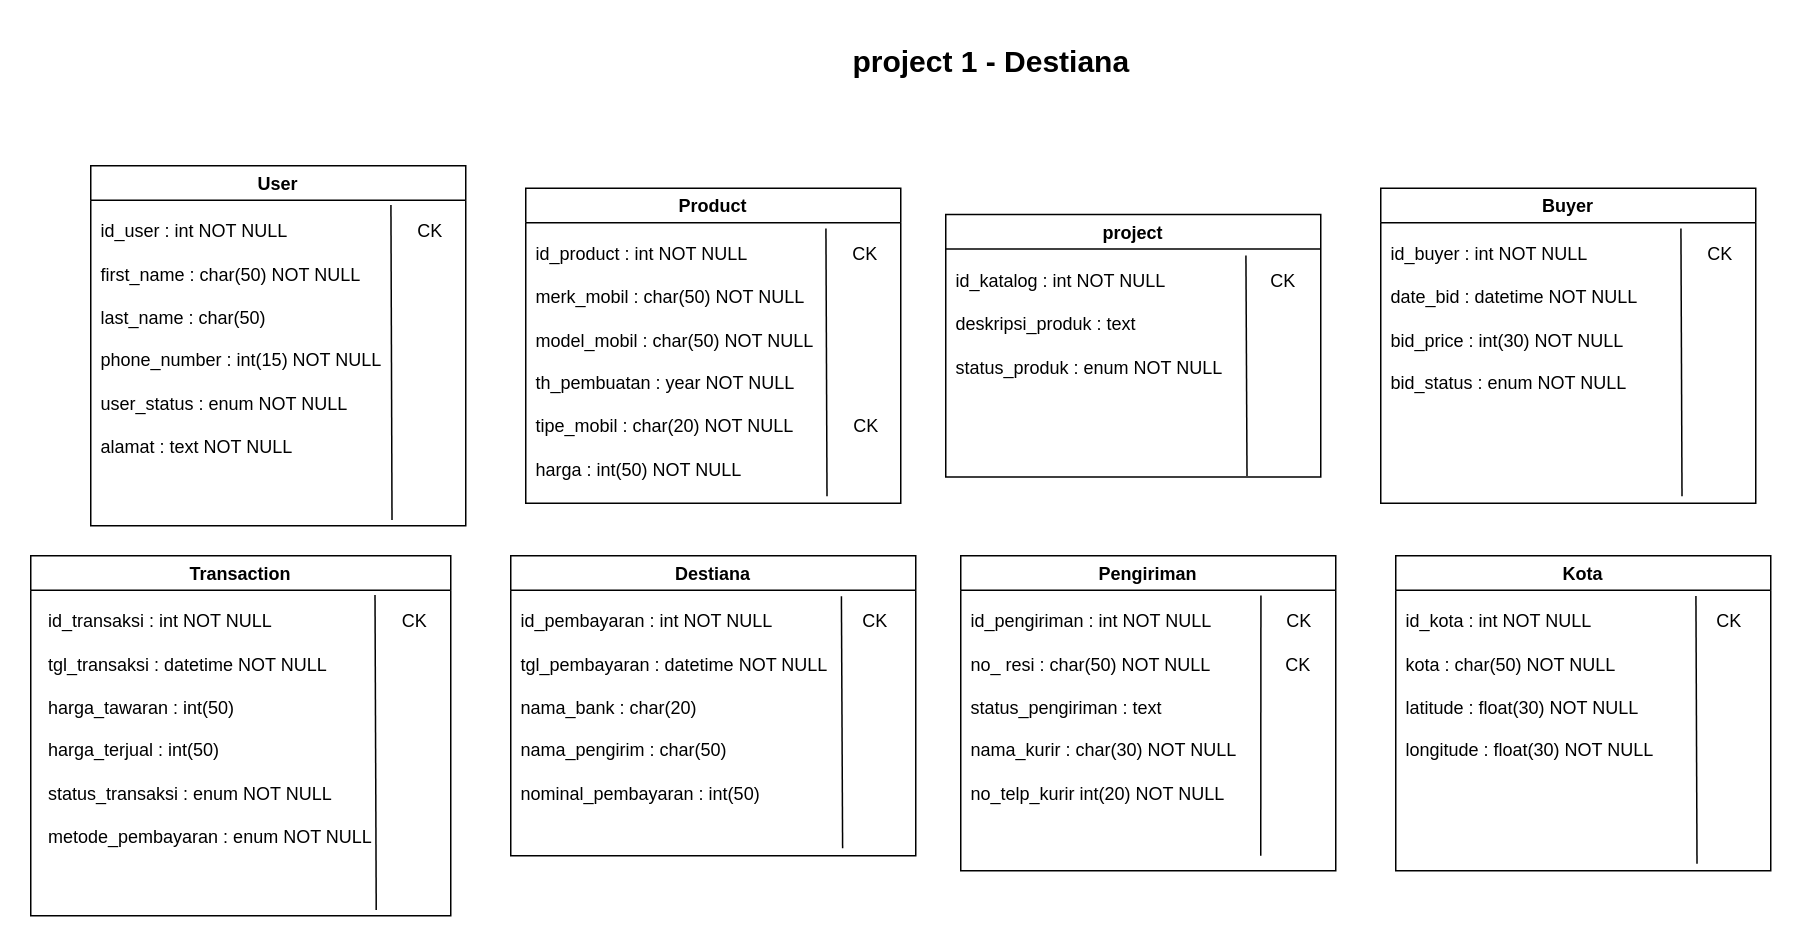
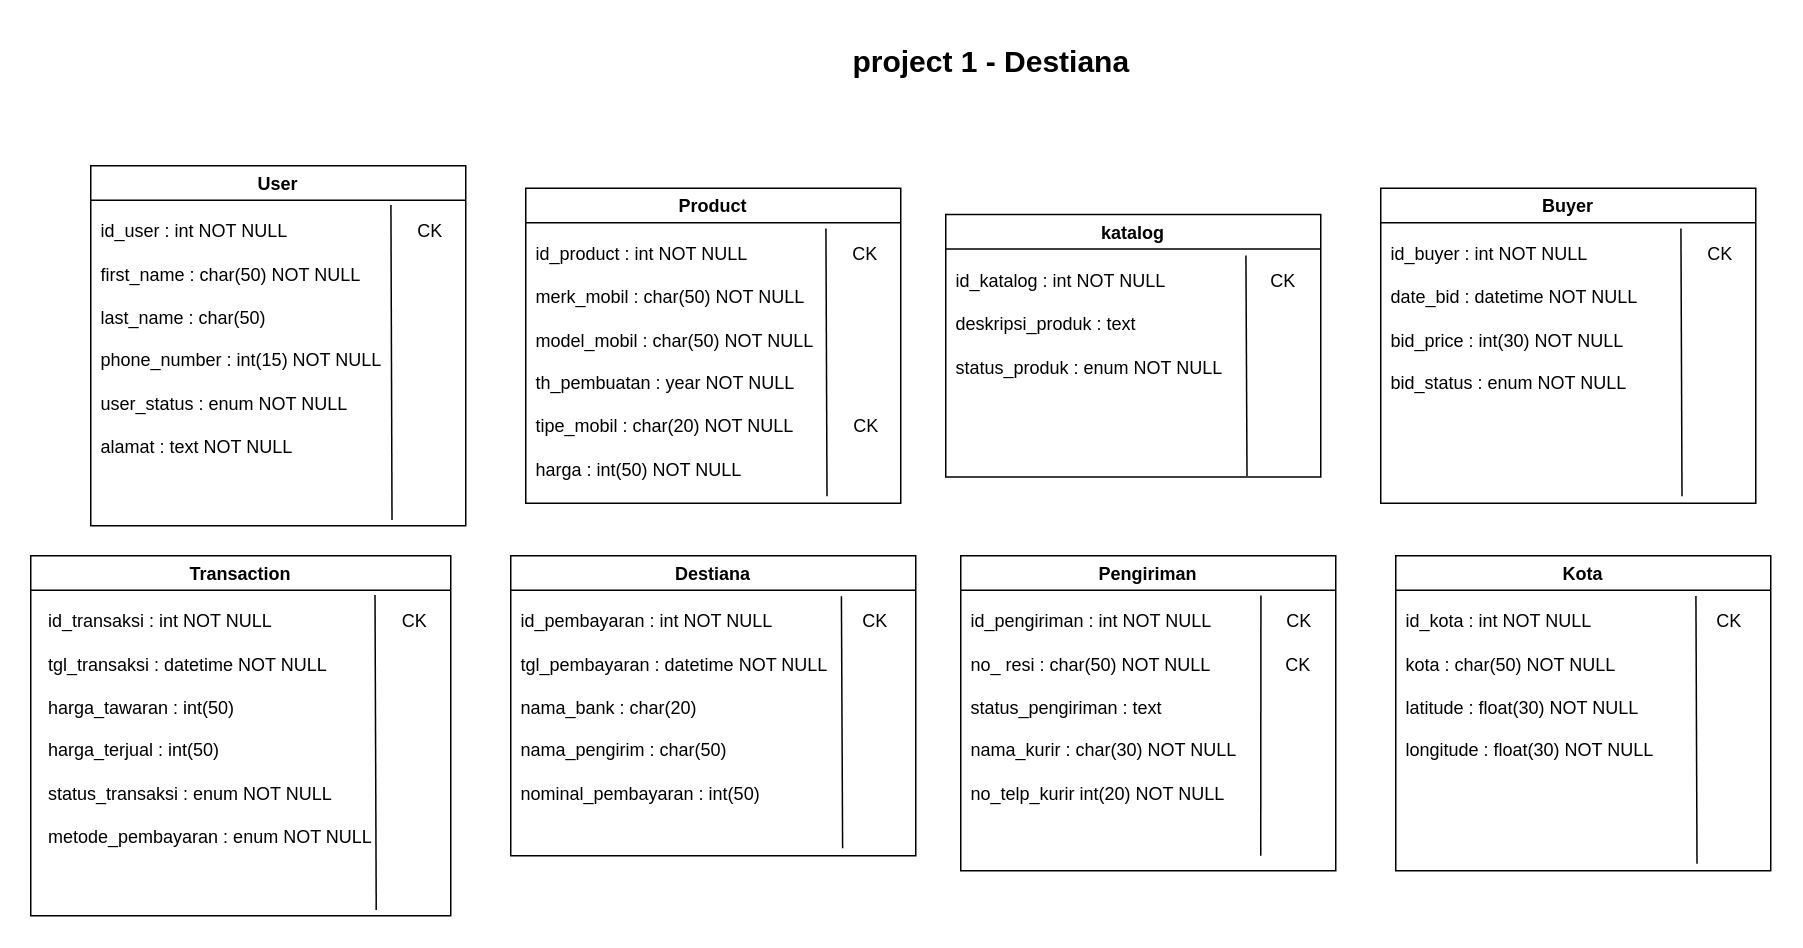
(1133, 233) -> (1133, 233)
